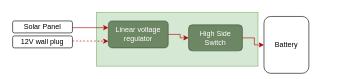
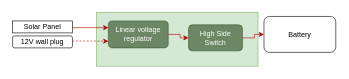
(42, 27) -> (42, 27)
(287, 45) -> (300, 35)
